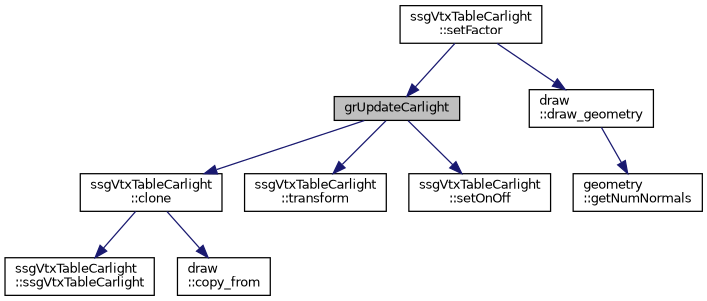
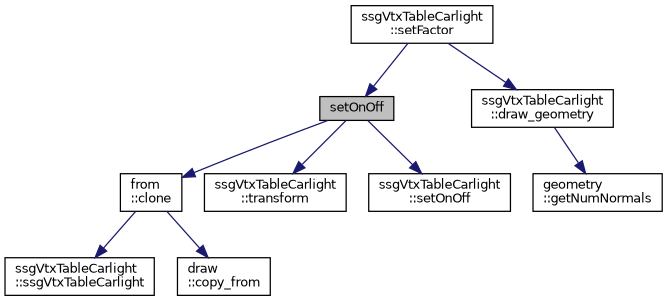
(397, 108) -> (357, 108)
(591, 108) -> (542, 108)
(151, 193) -> (151, 193)
